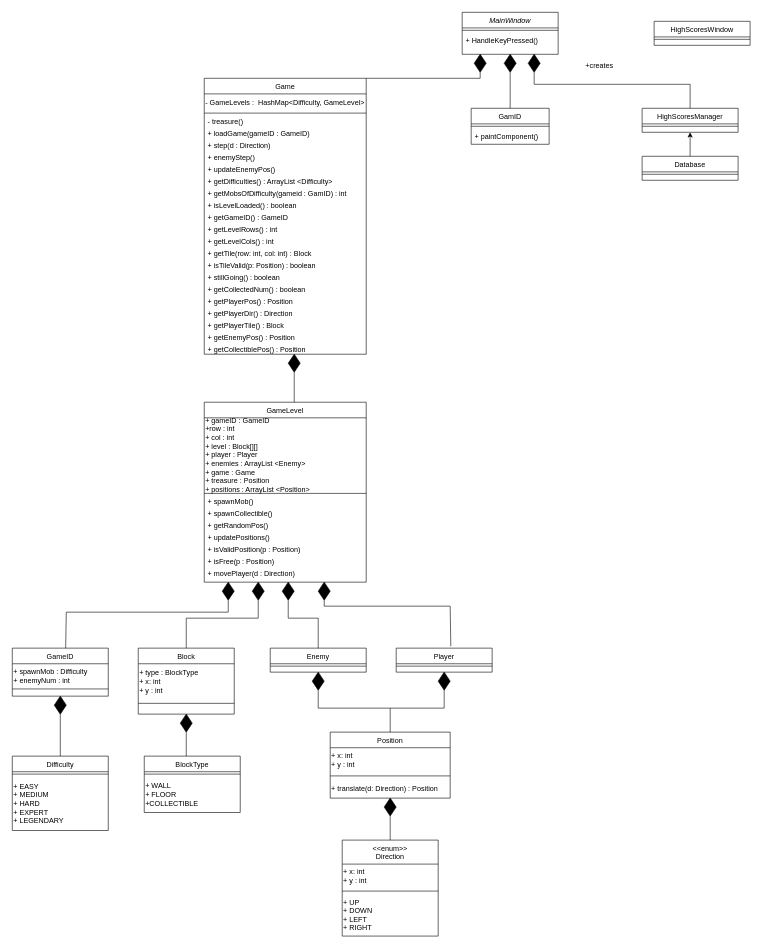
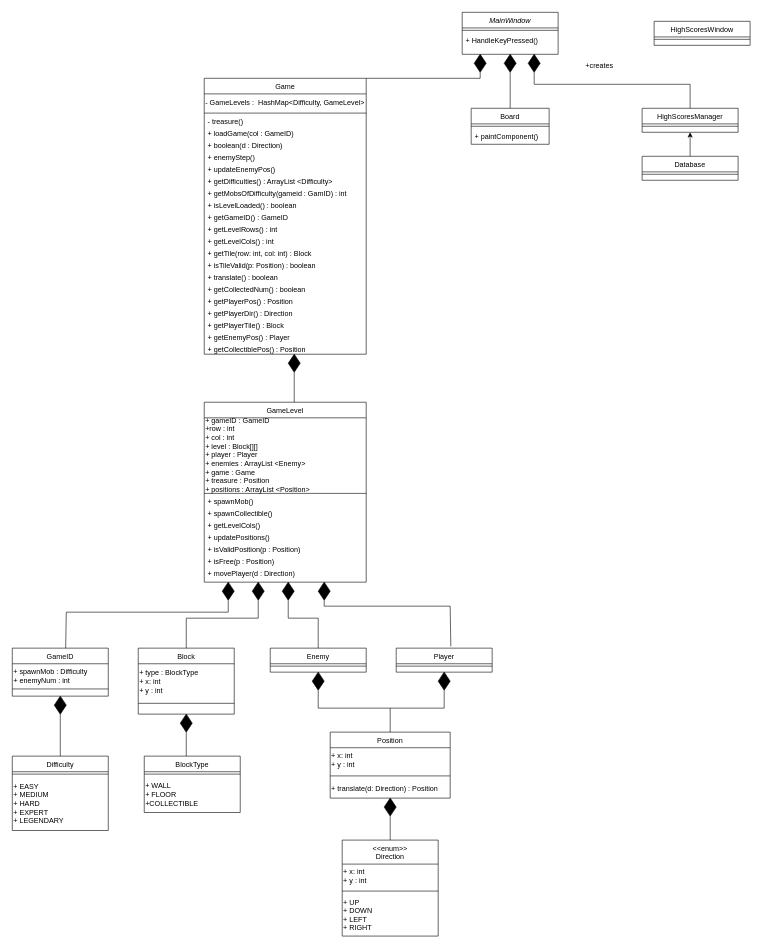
(510, 116) -> (510, 116)
(257, 133) -> (250, 133)
(244, 145) -> (249, 145)
(248, 277) -> (248, 277)
(254, 337) -> (251, 337)
(239, 526) -> (237, 526)
